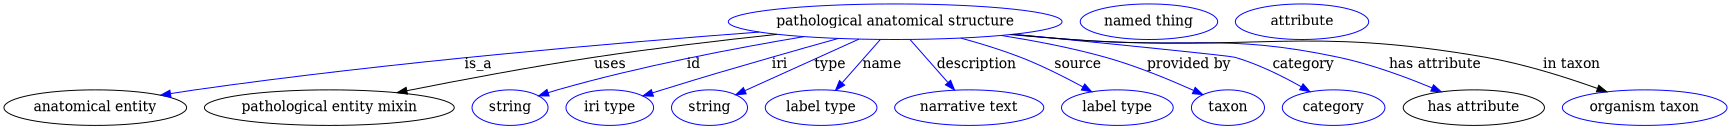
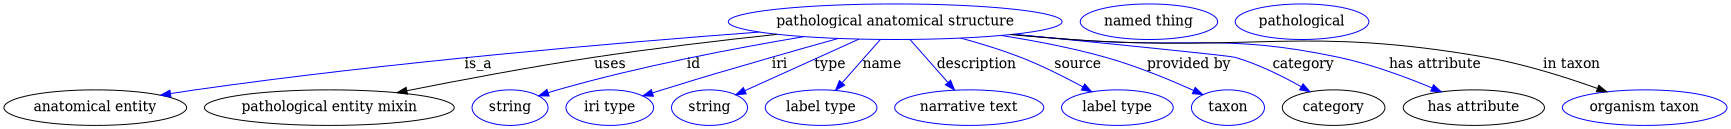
(1302, 22) -> (1302, 22)
(1334, 108) -> (1334, 108)
